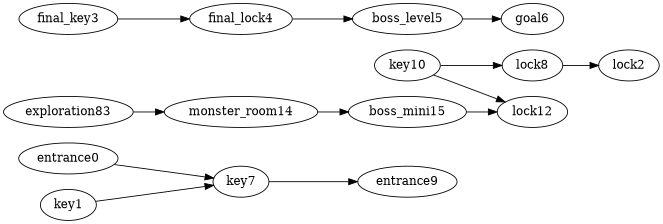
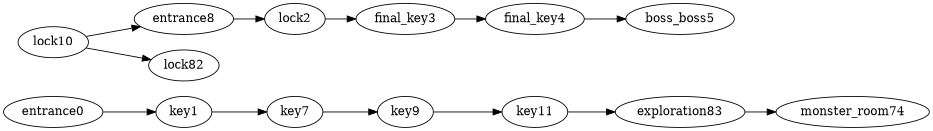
(241, 19) -> (535, 19)
none -> (336, 19)
(407, 19) -> (680, 19)
(532, 19) -> none
(407, 65) -> (53, 42)
(532, 65) -> (184, 19)
(241, 112) -> (853, 112)
(407, 112) -> none
(532, 112) -> (184, 65)
none -> (535, 112)
(160, 171) -> (125, 112)
(407, 182) -> (405, 112)
